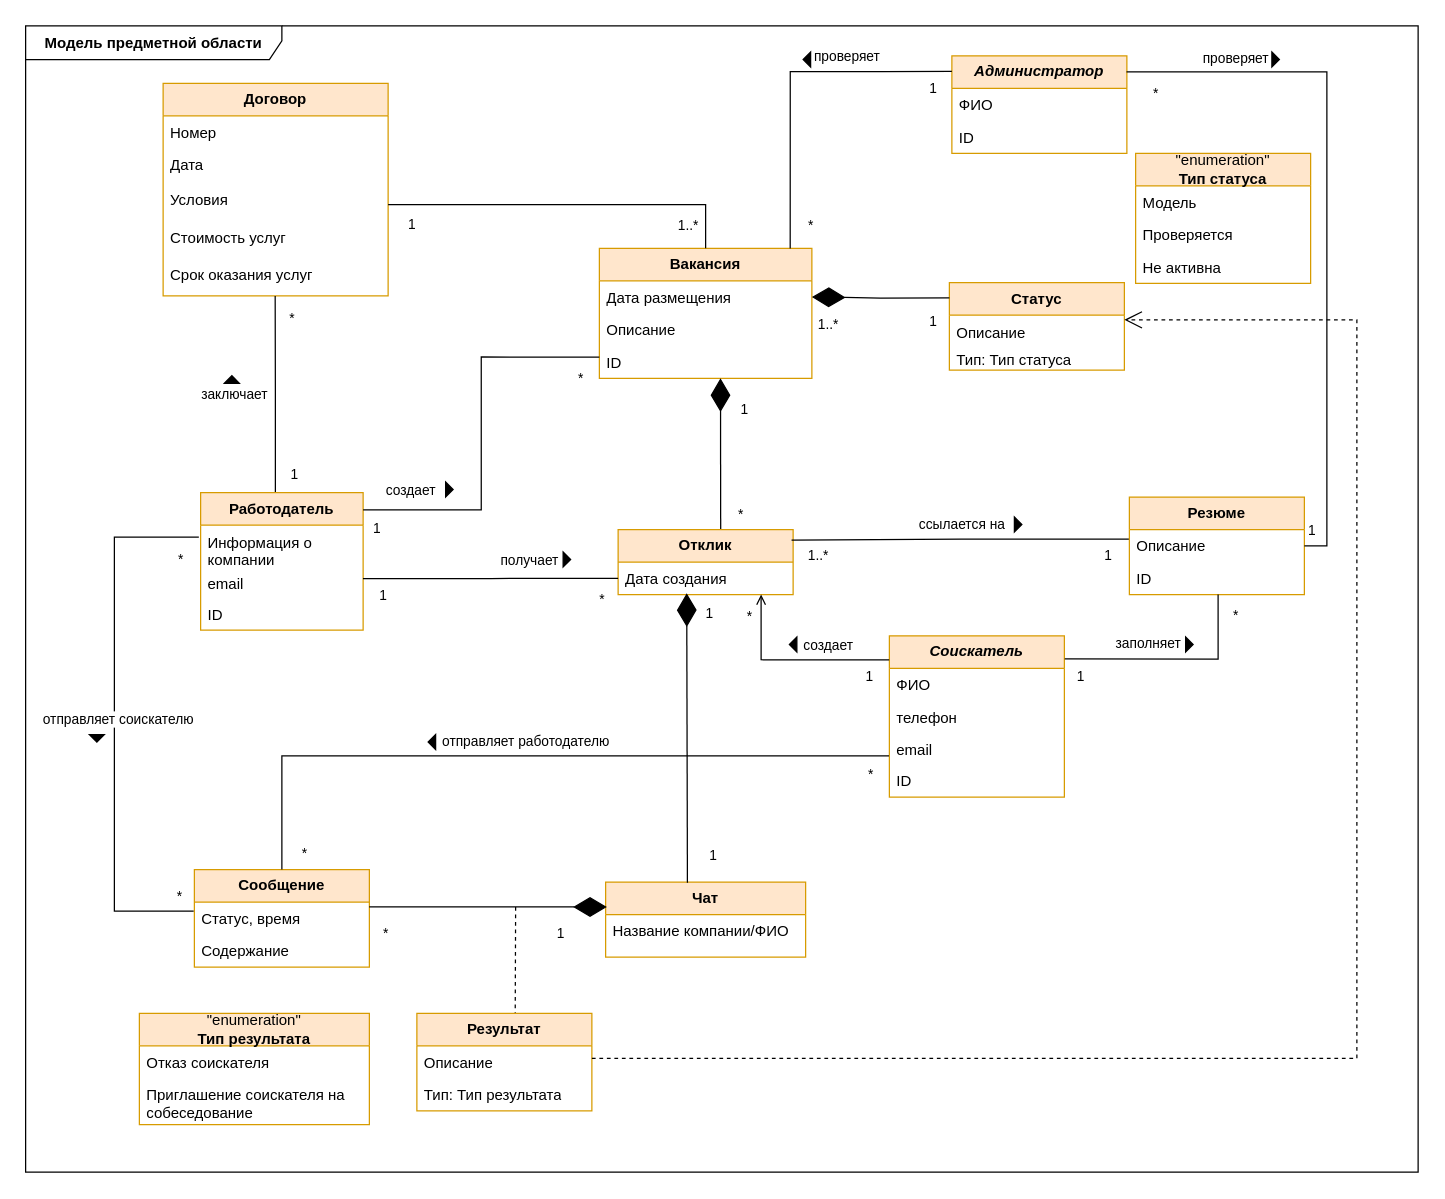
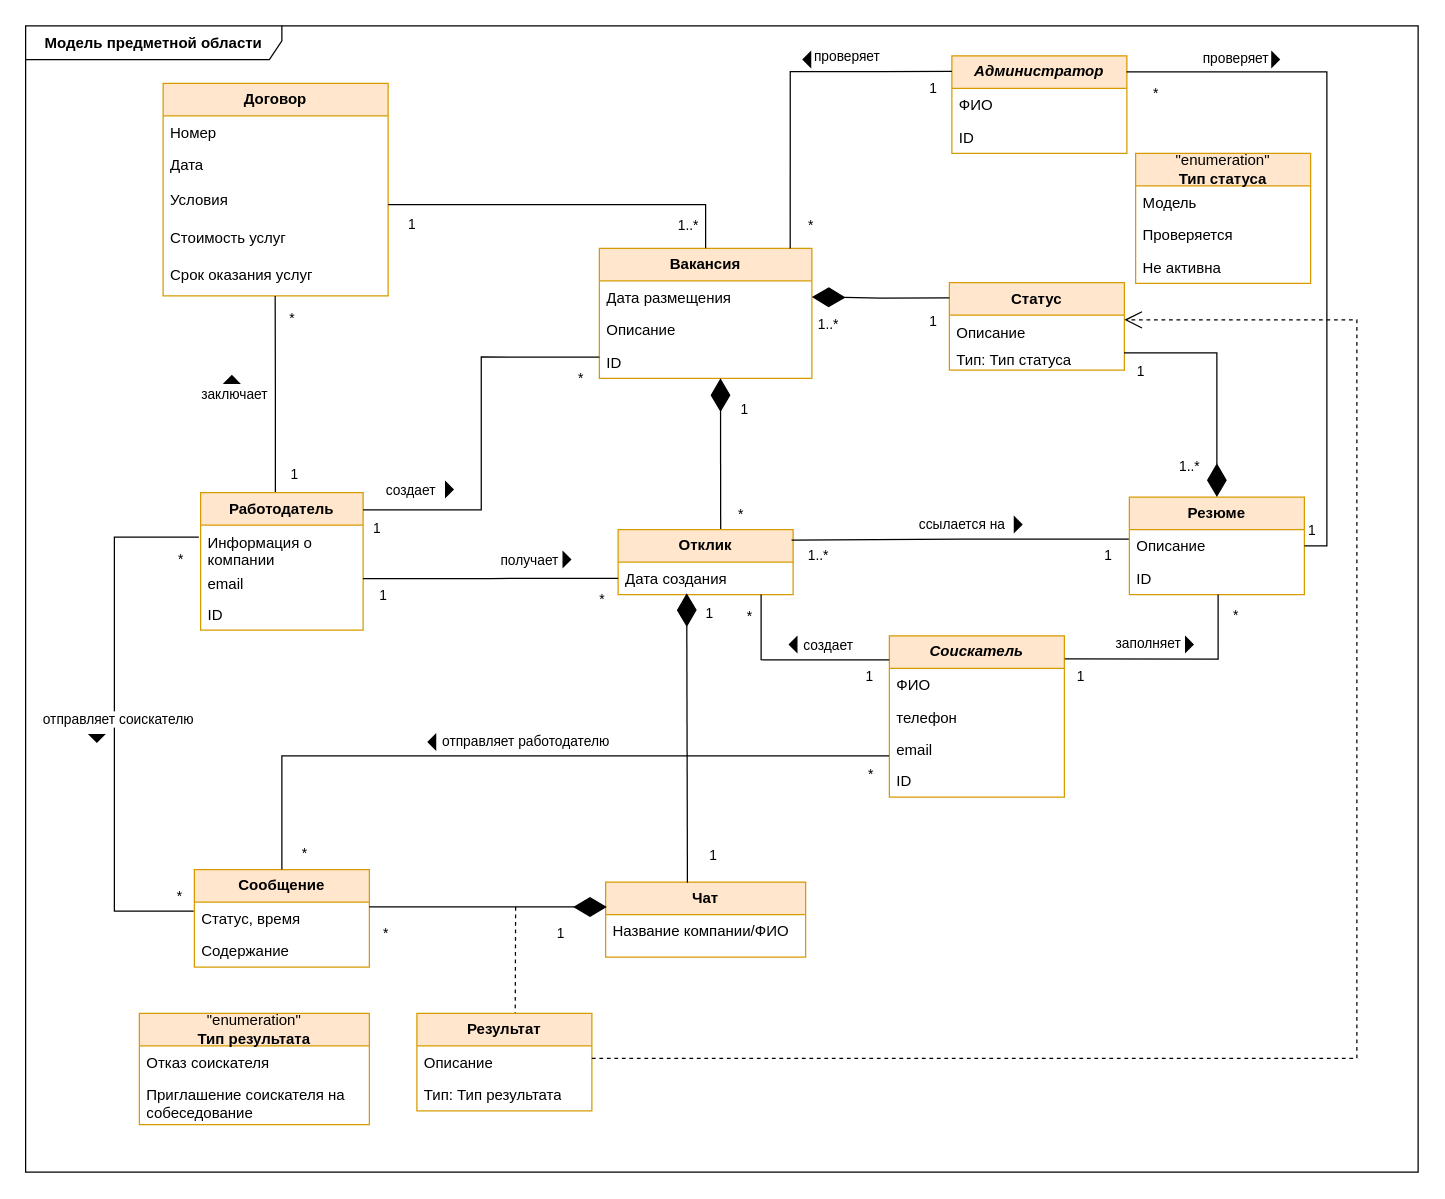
none -> (1217, 363)
(761, 600) -> (761, 600)
